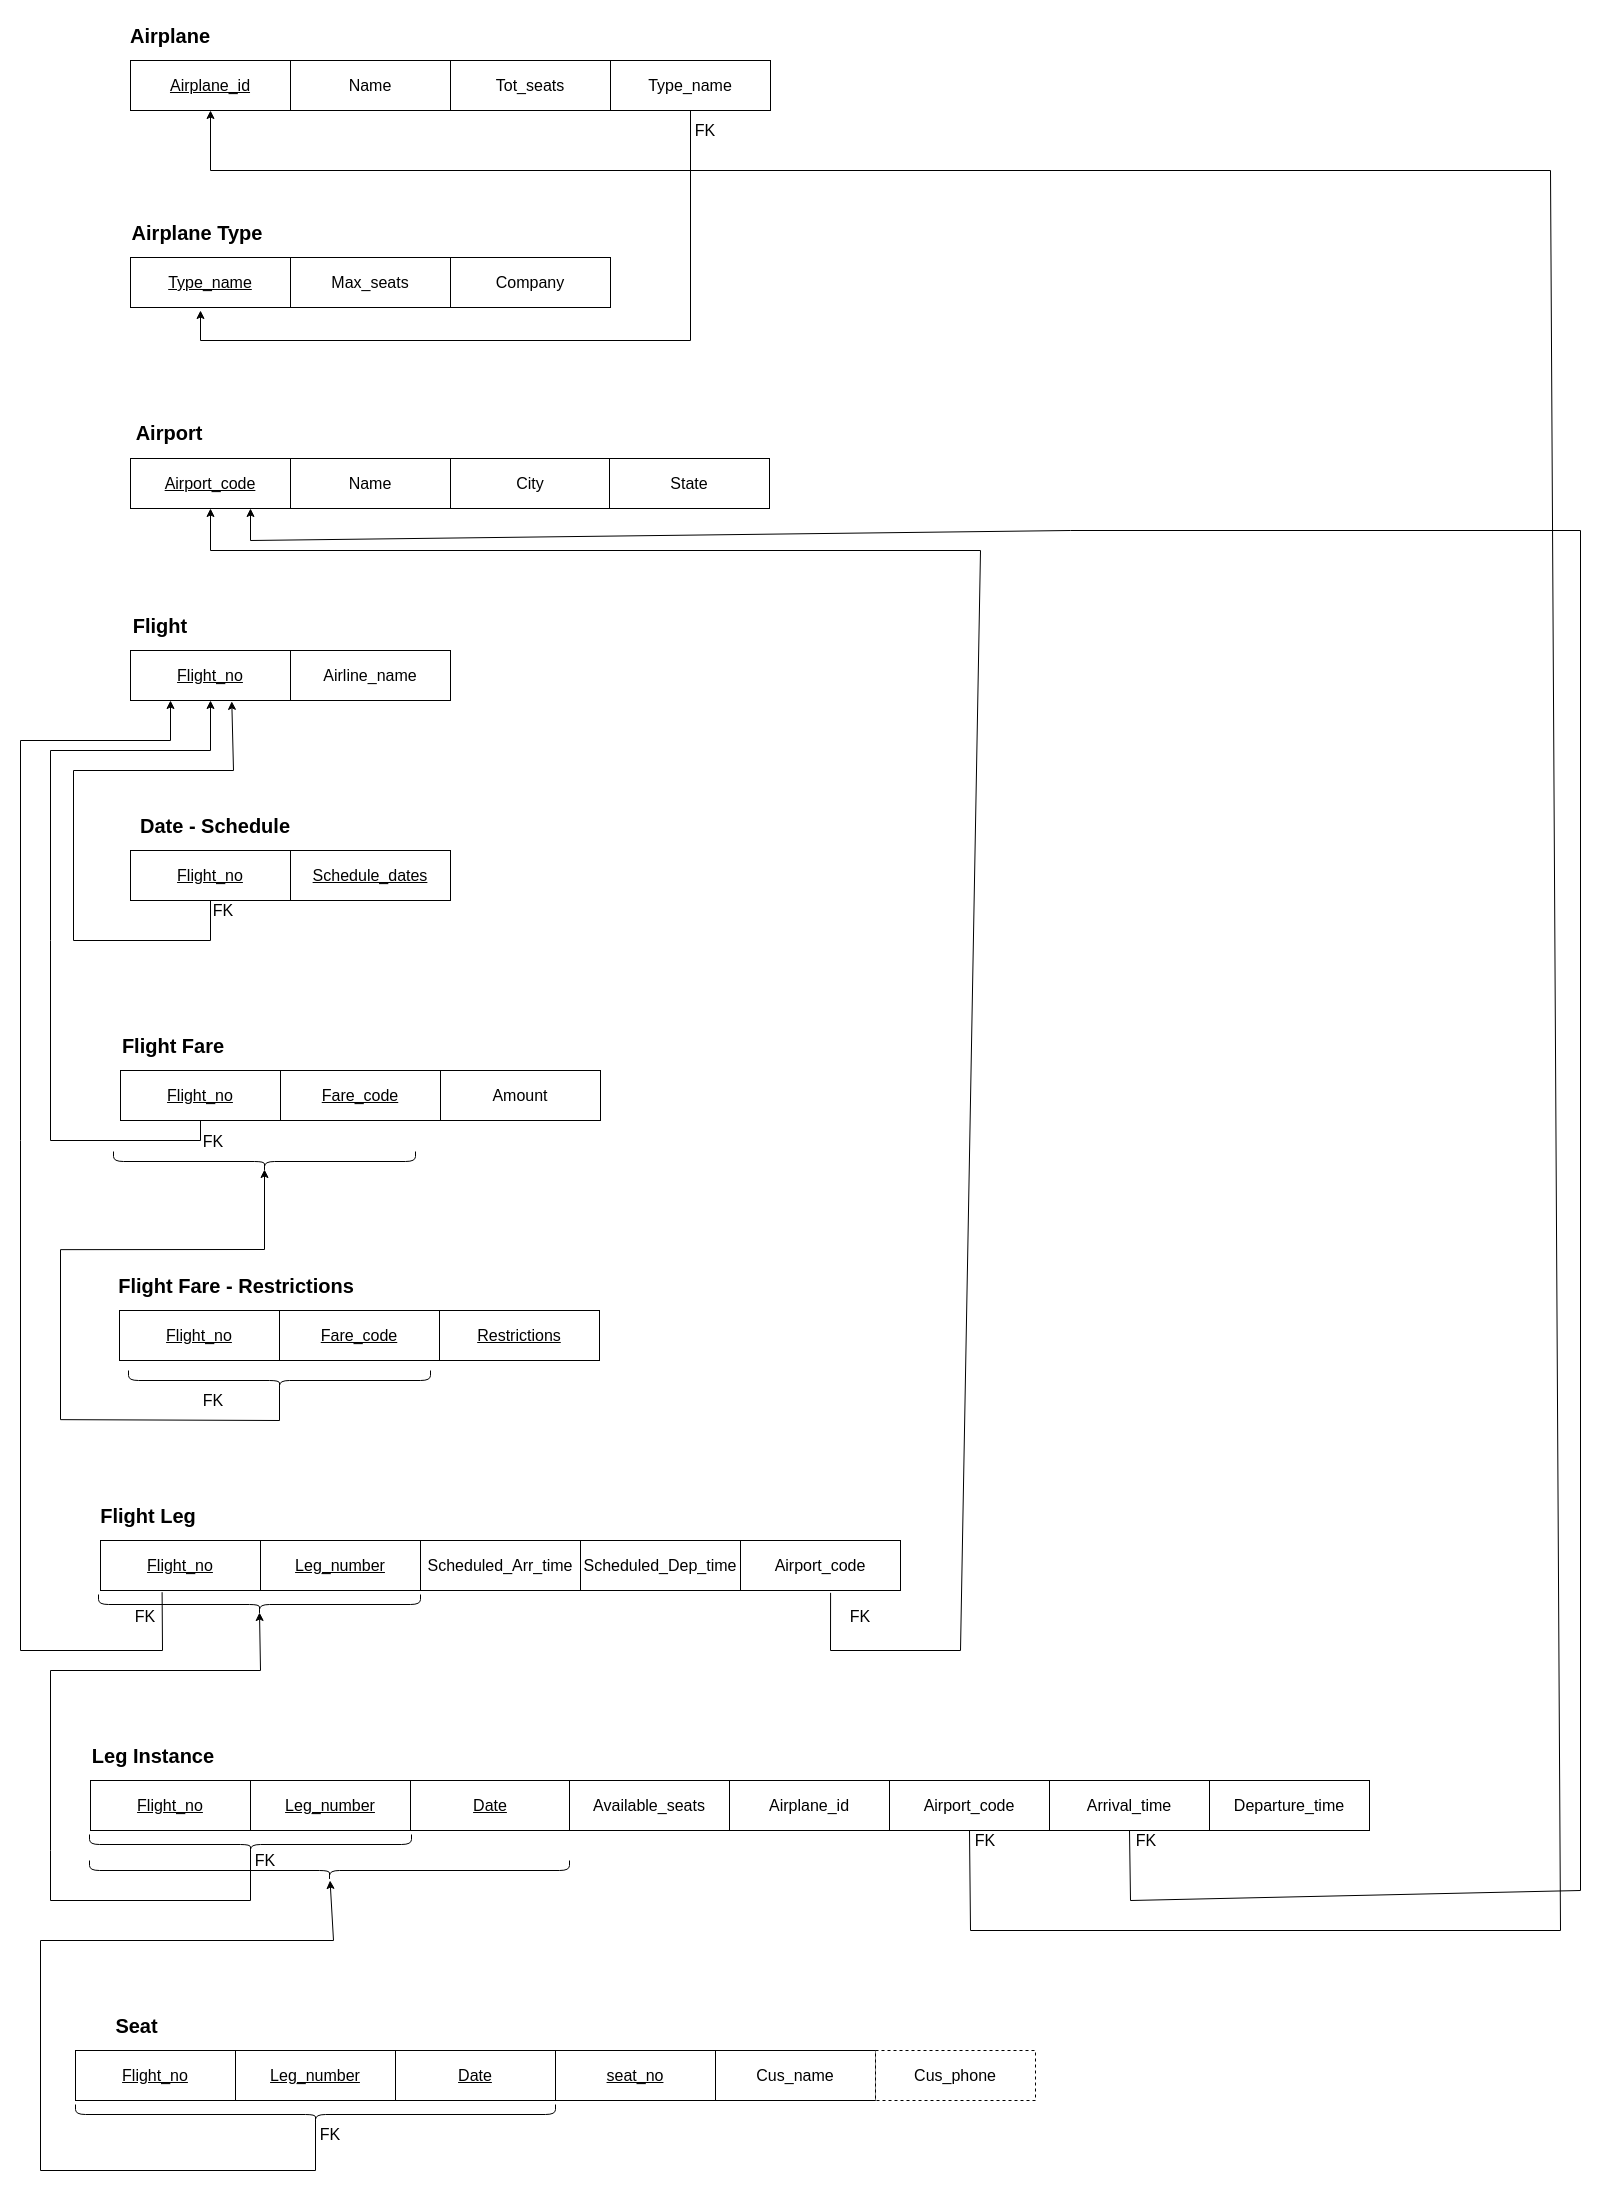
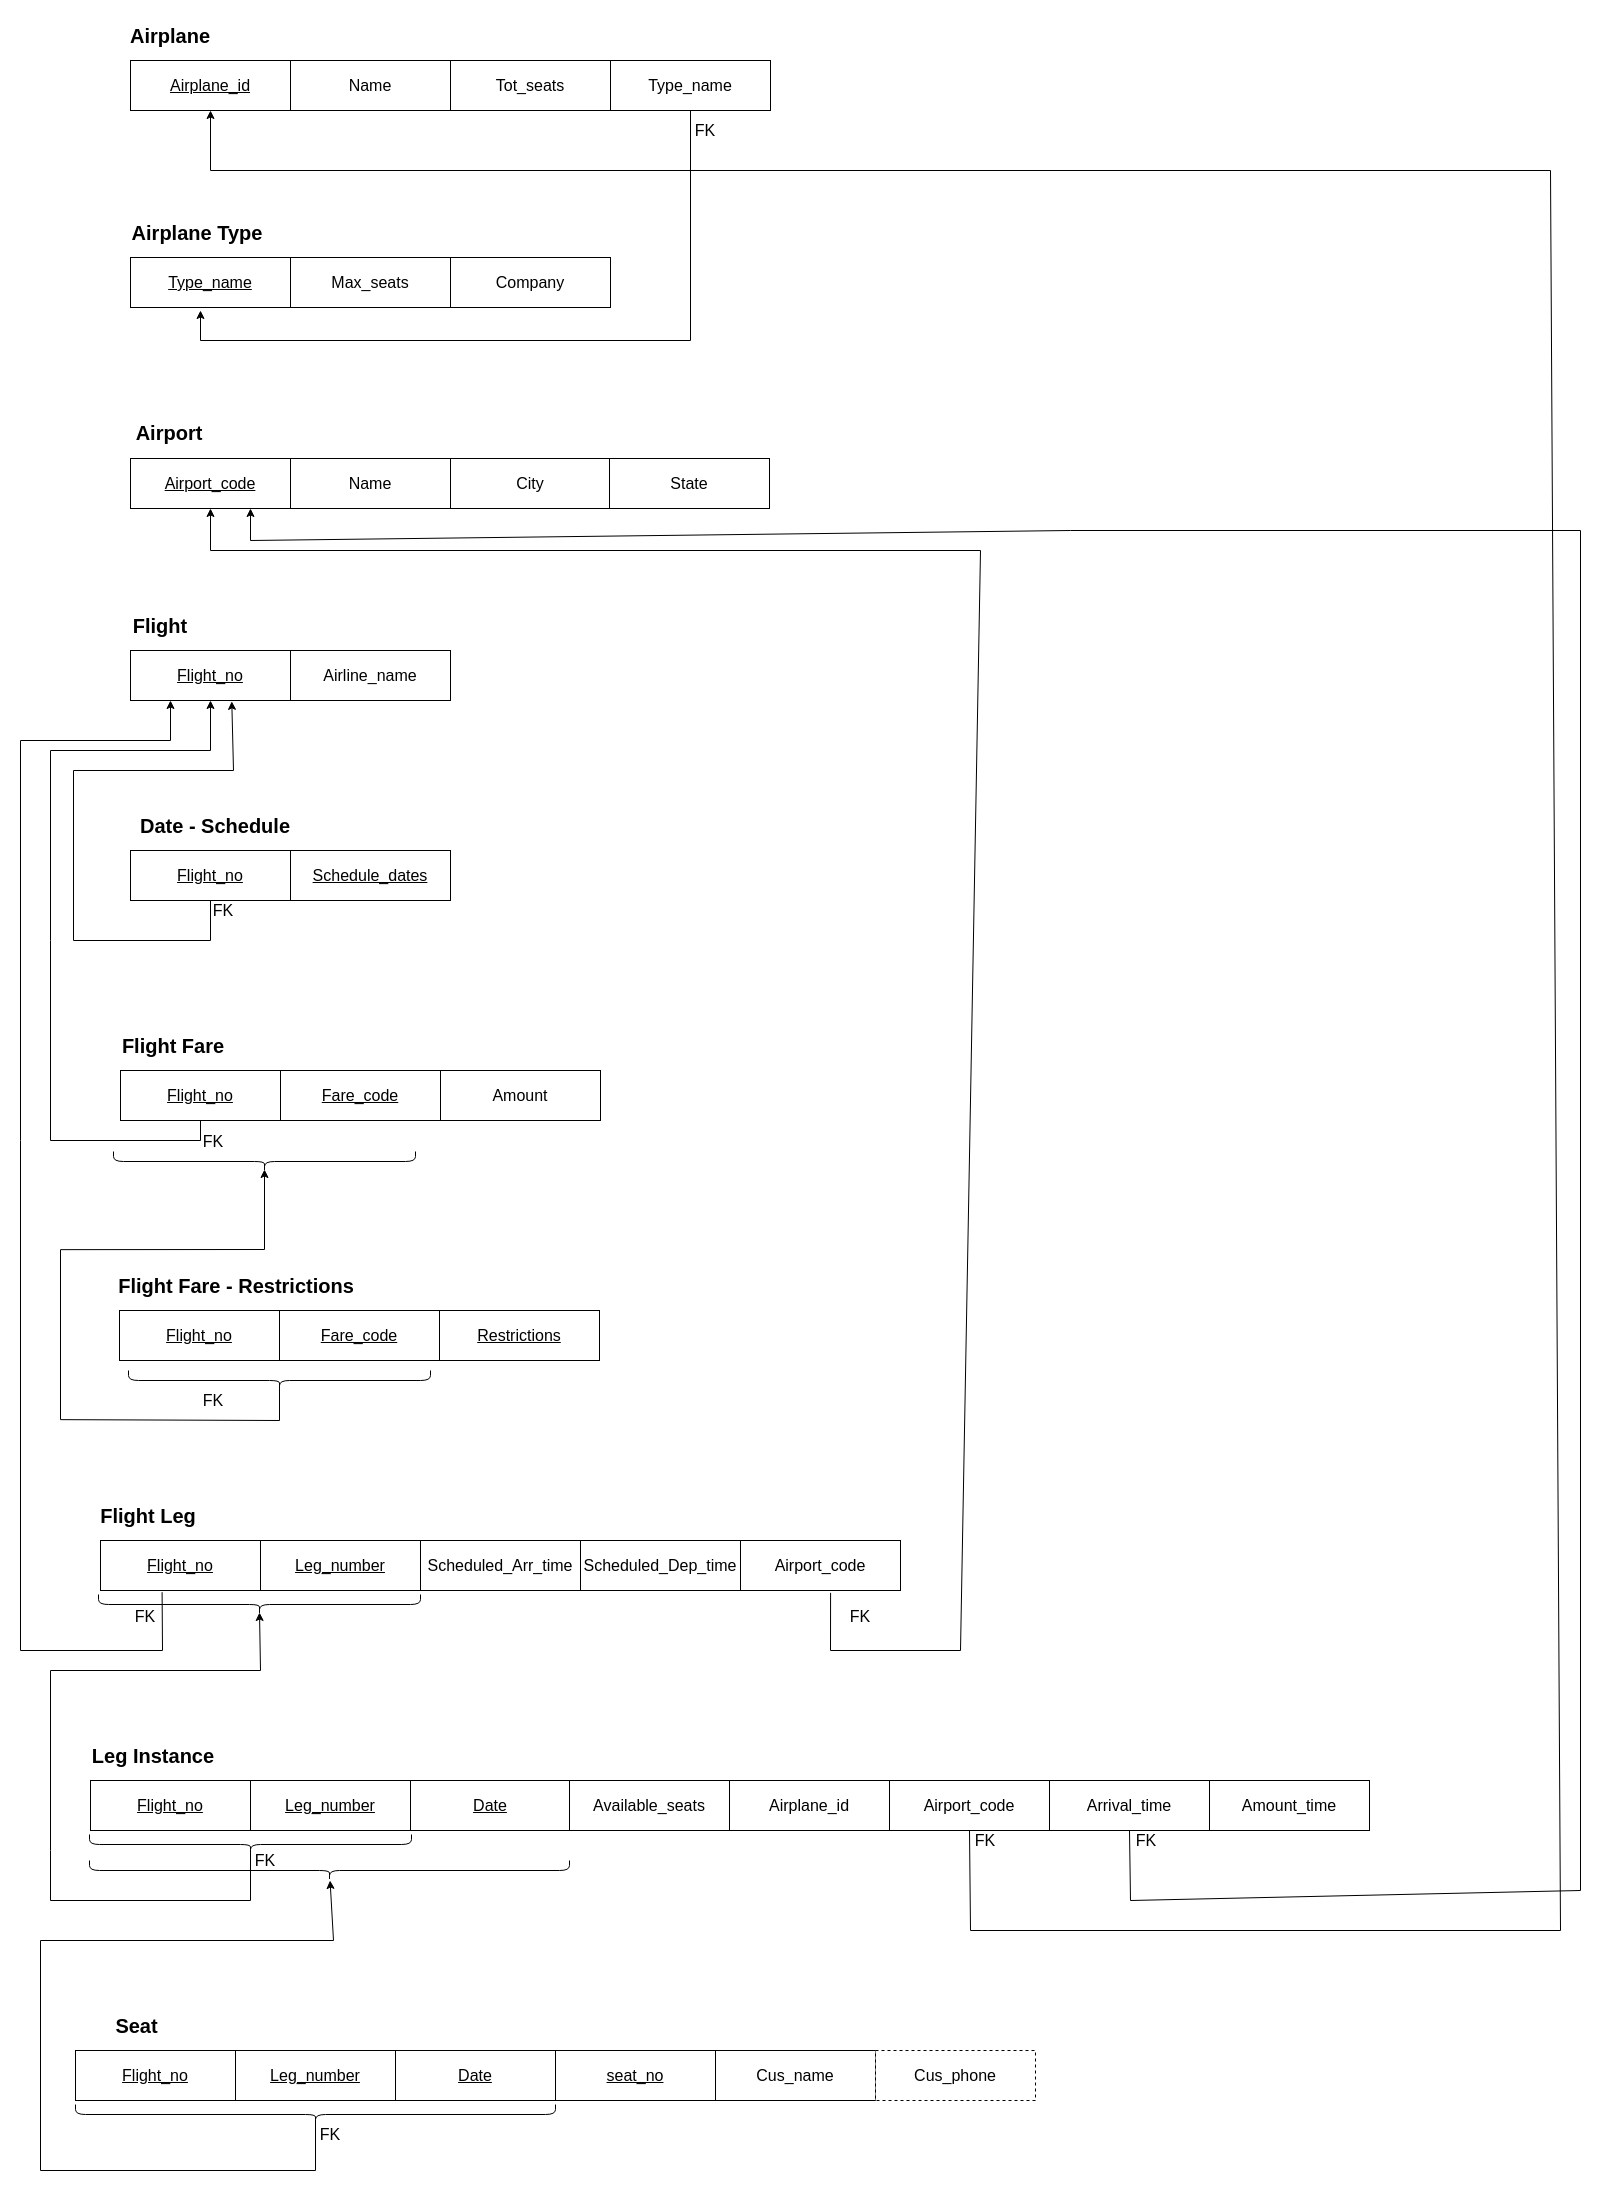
(1290, 1806) -> (1290, 1806)
